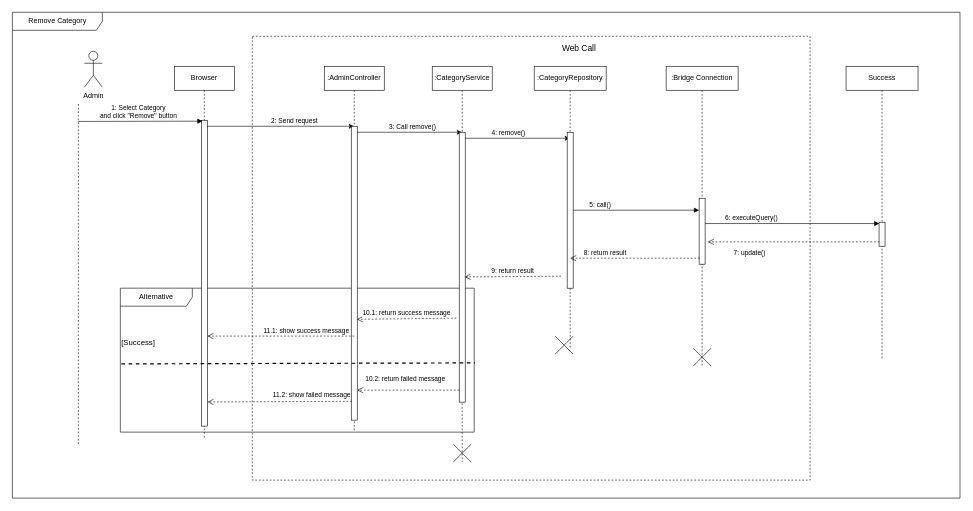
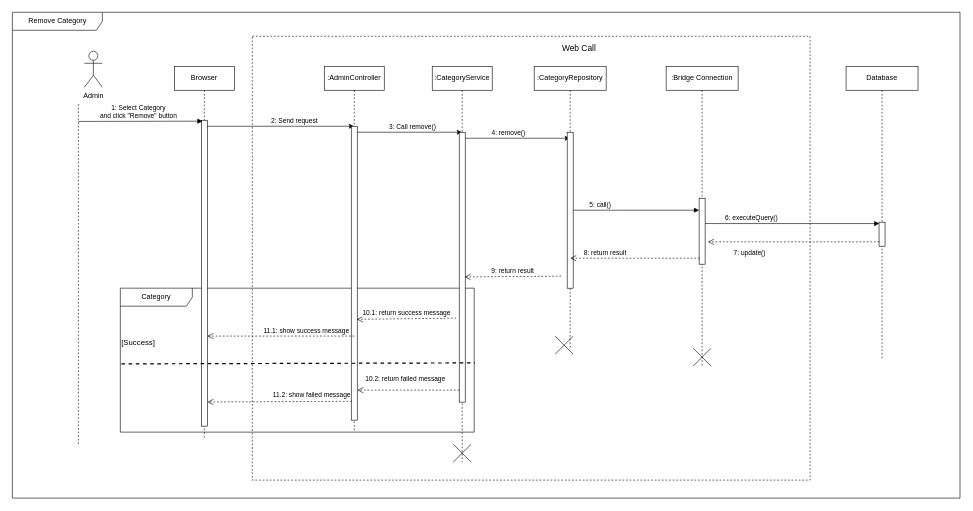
(882, 78) -> (882, 78)
(156, 297) -> (156, 297)
